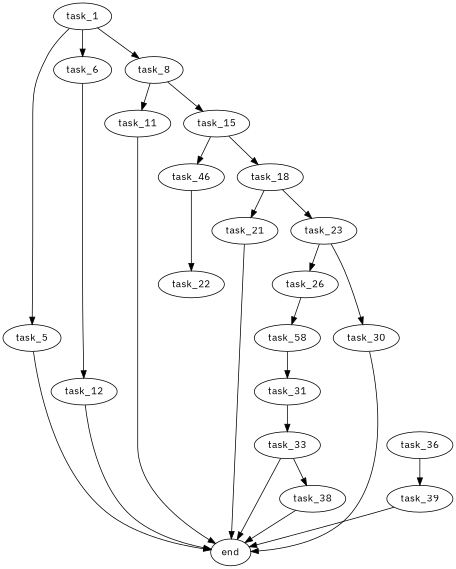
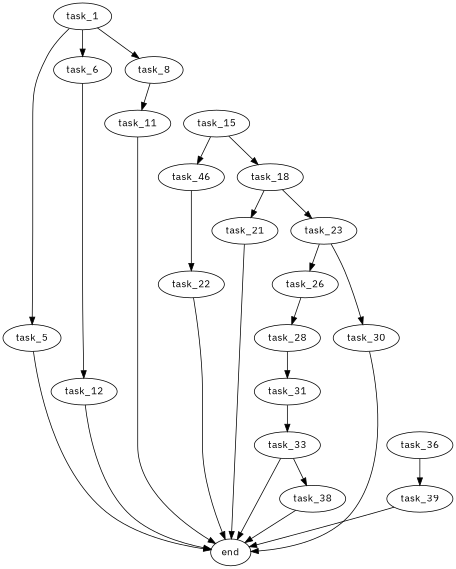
(182, 94) -> none
(287, 338) -> (287, 338)
none -> (202, 416)
